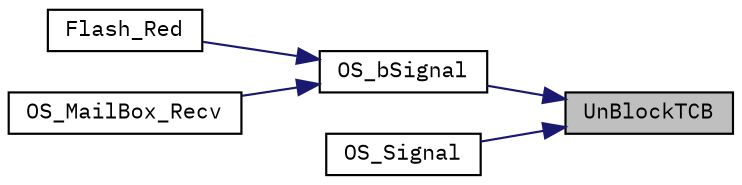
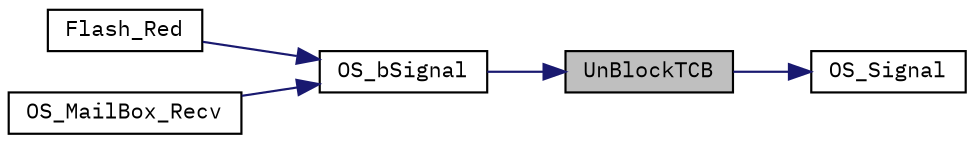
(512, 136) -> (761, 72)
